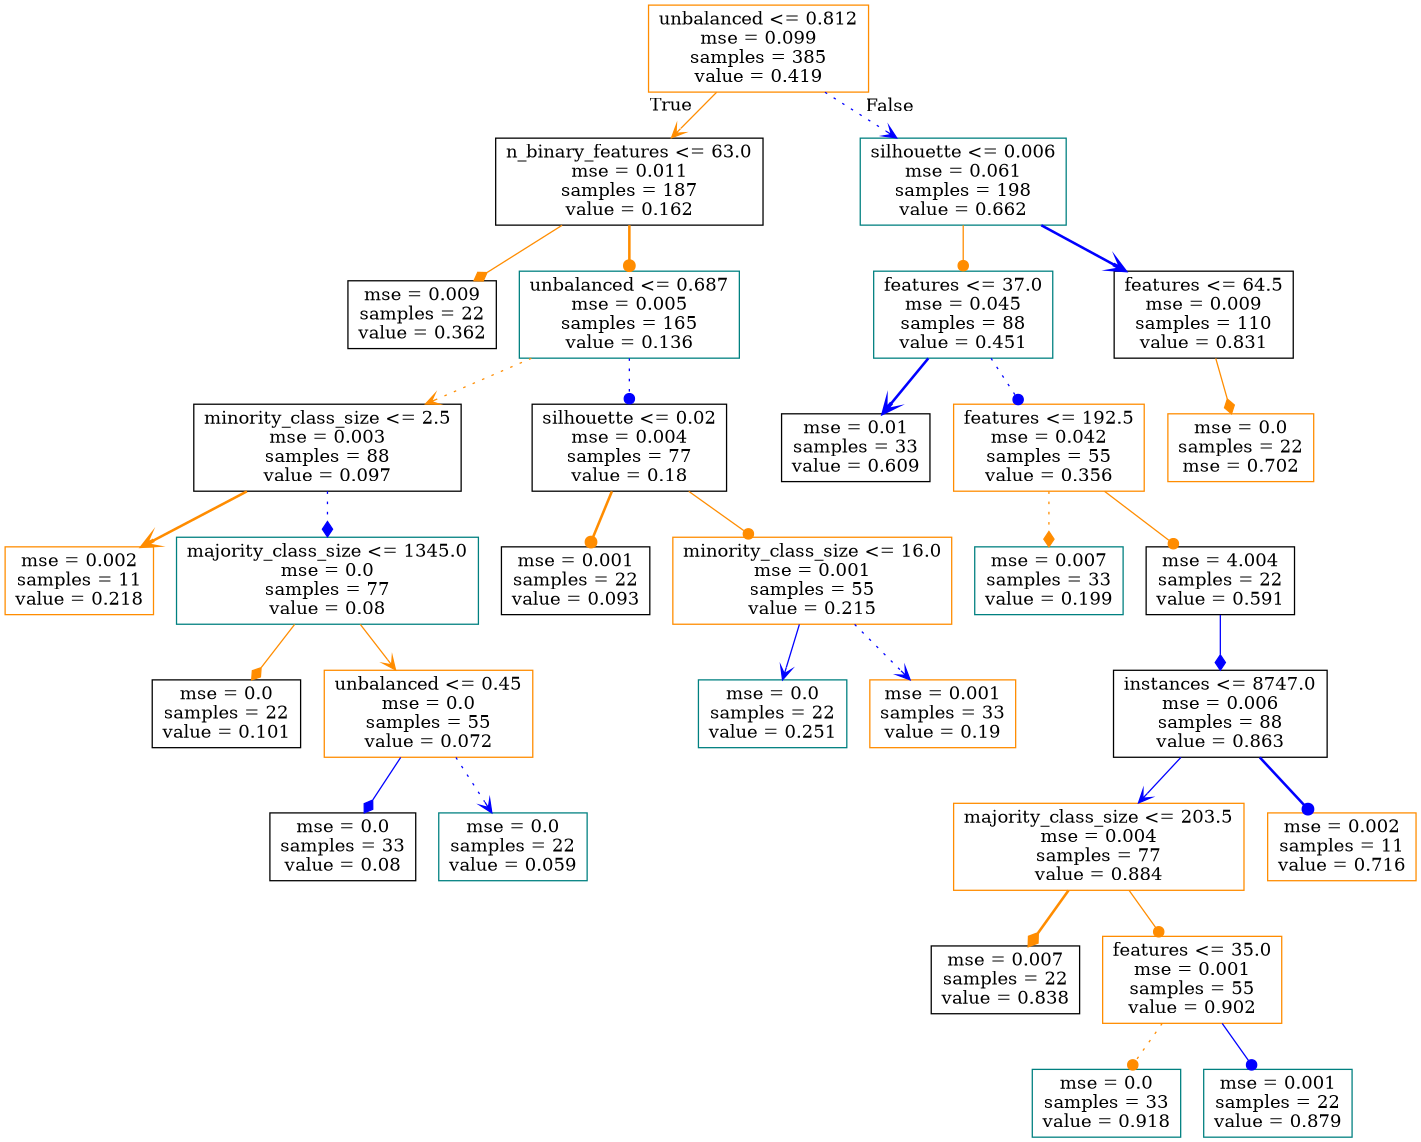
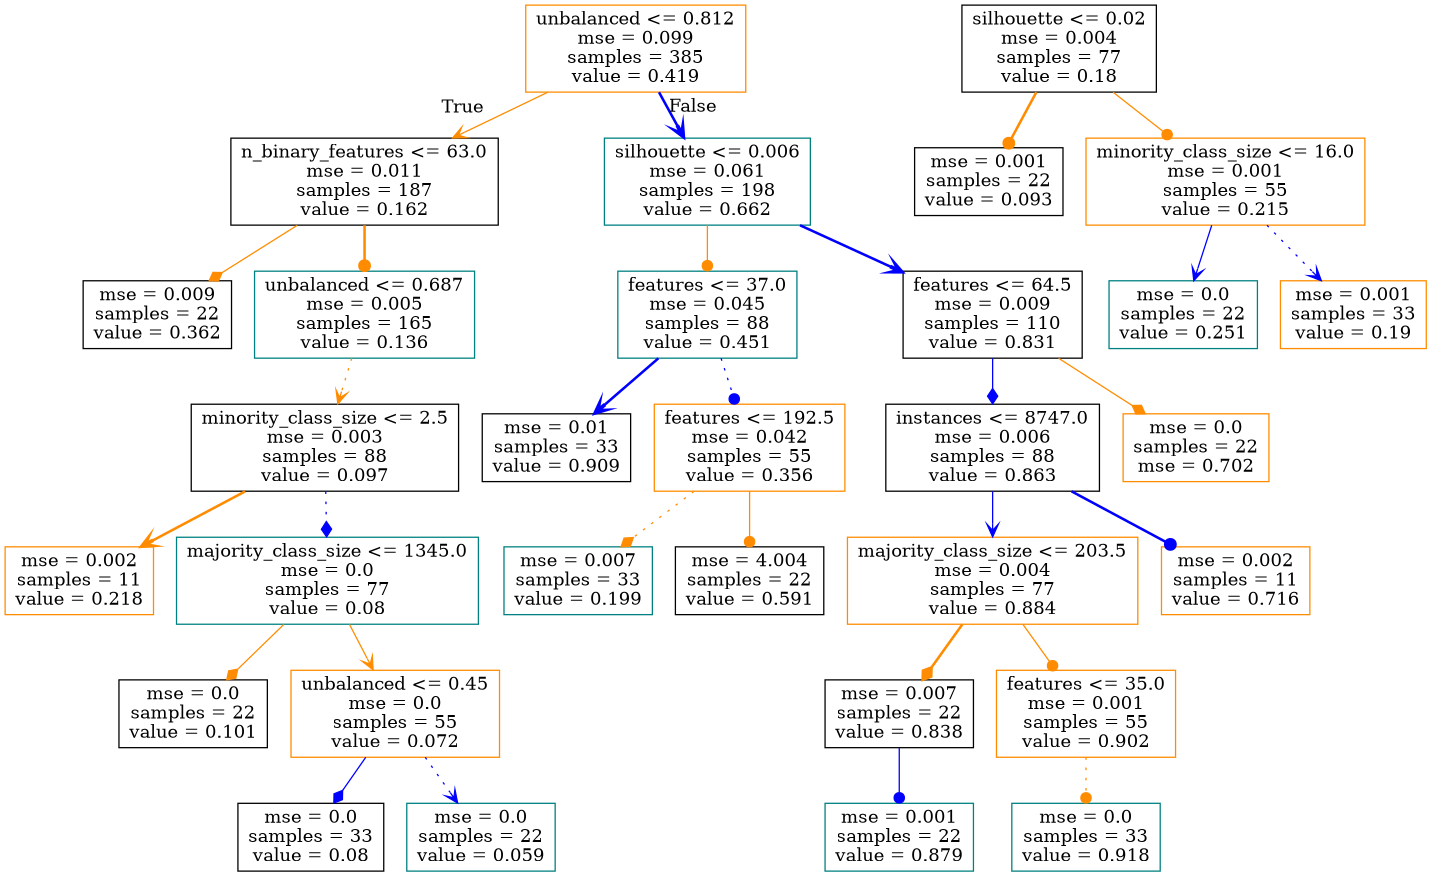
(855, 112) -> (668, 109)
(629, 376) -> none
(856, 448) -> (556, 448)
(1220, 635) -> (993, 373)
(1235, 1042) -> (899, 770)
